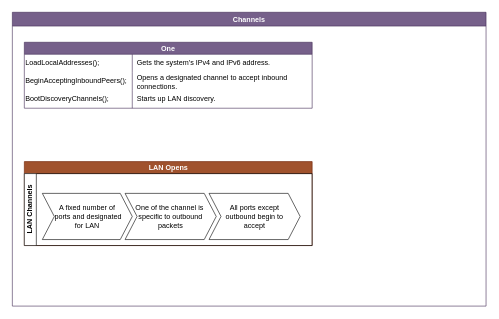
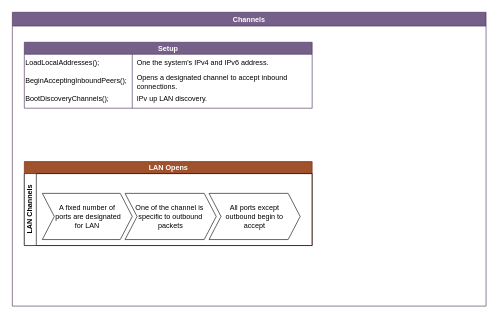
(168, 49) -> (168, 49)
(210, 63) -> (208, 63)
(181, 99) -> (175, 99)
(87, 217) -> (87, 217)
